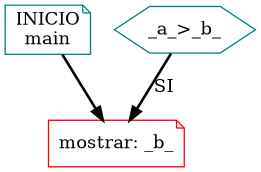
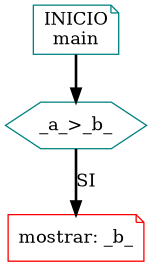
(79, 82) -> (76, 71)
